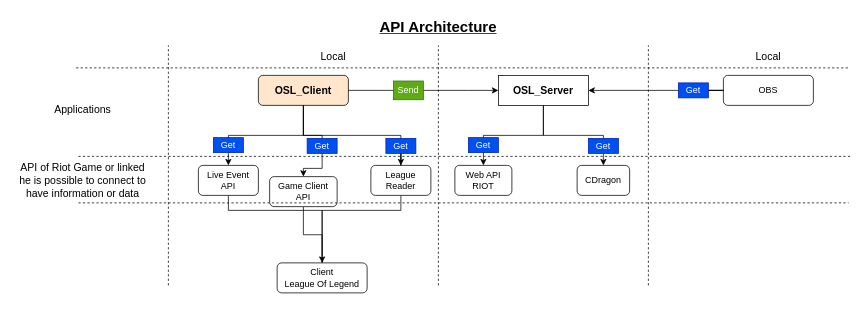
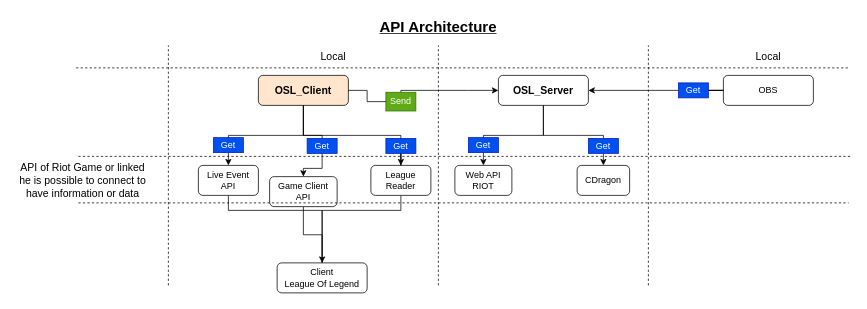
(408, 90) -> (401, 102)
(543, 90) -> (543, 90)
(83, 109) -> none
